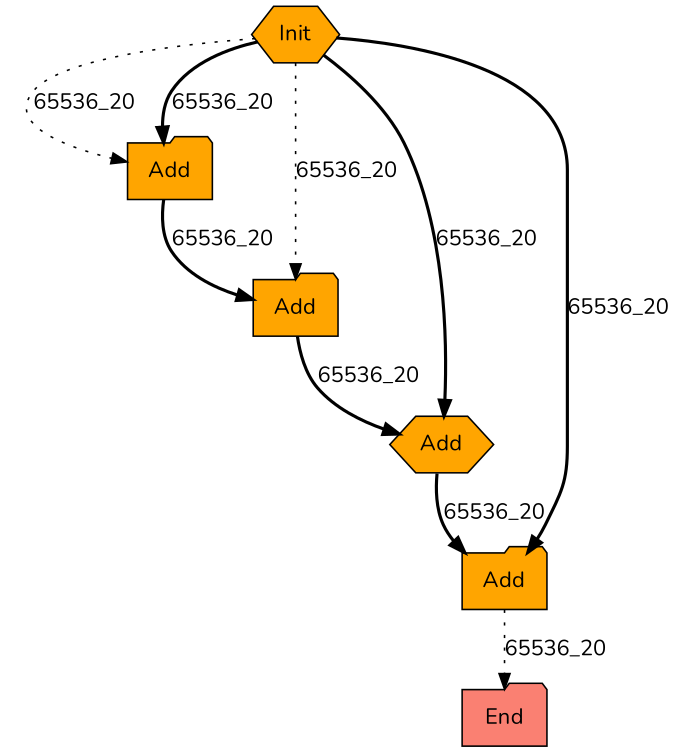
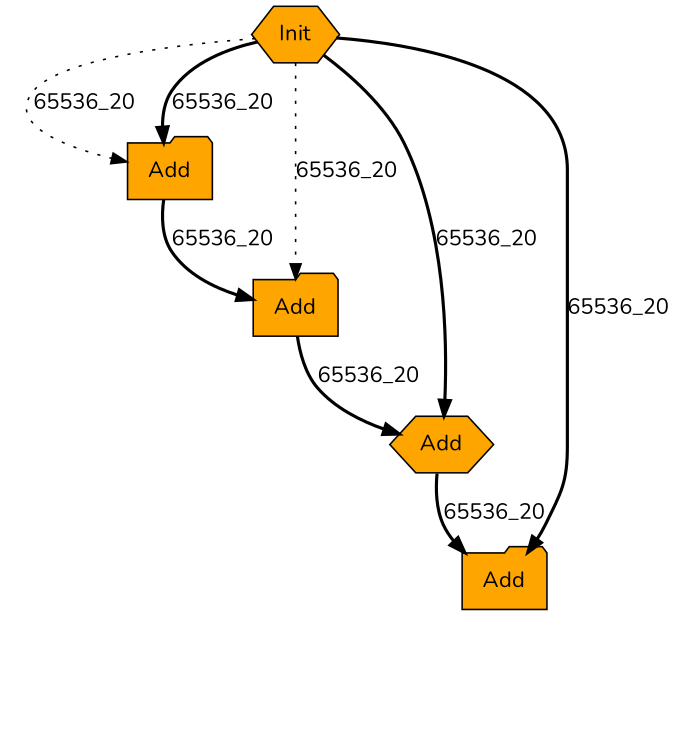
(505, 718) -> none
